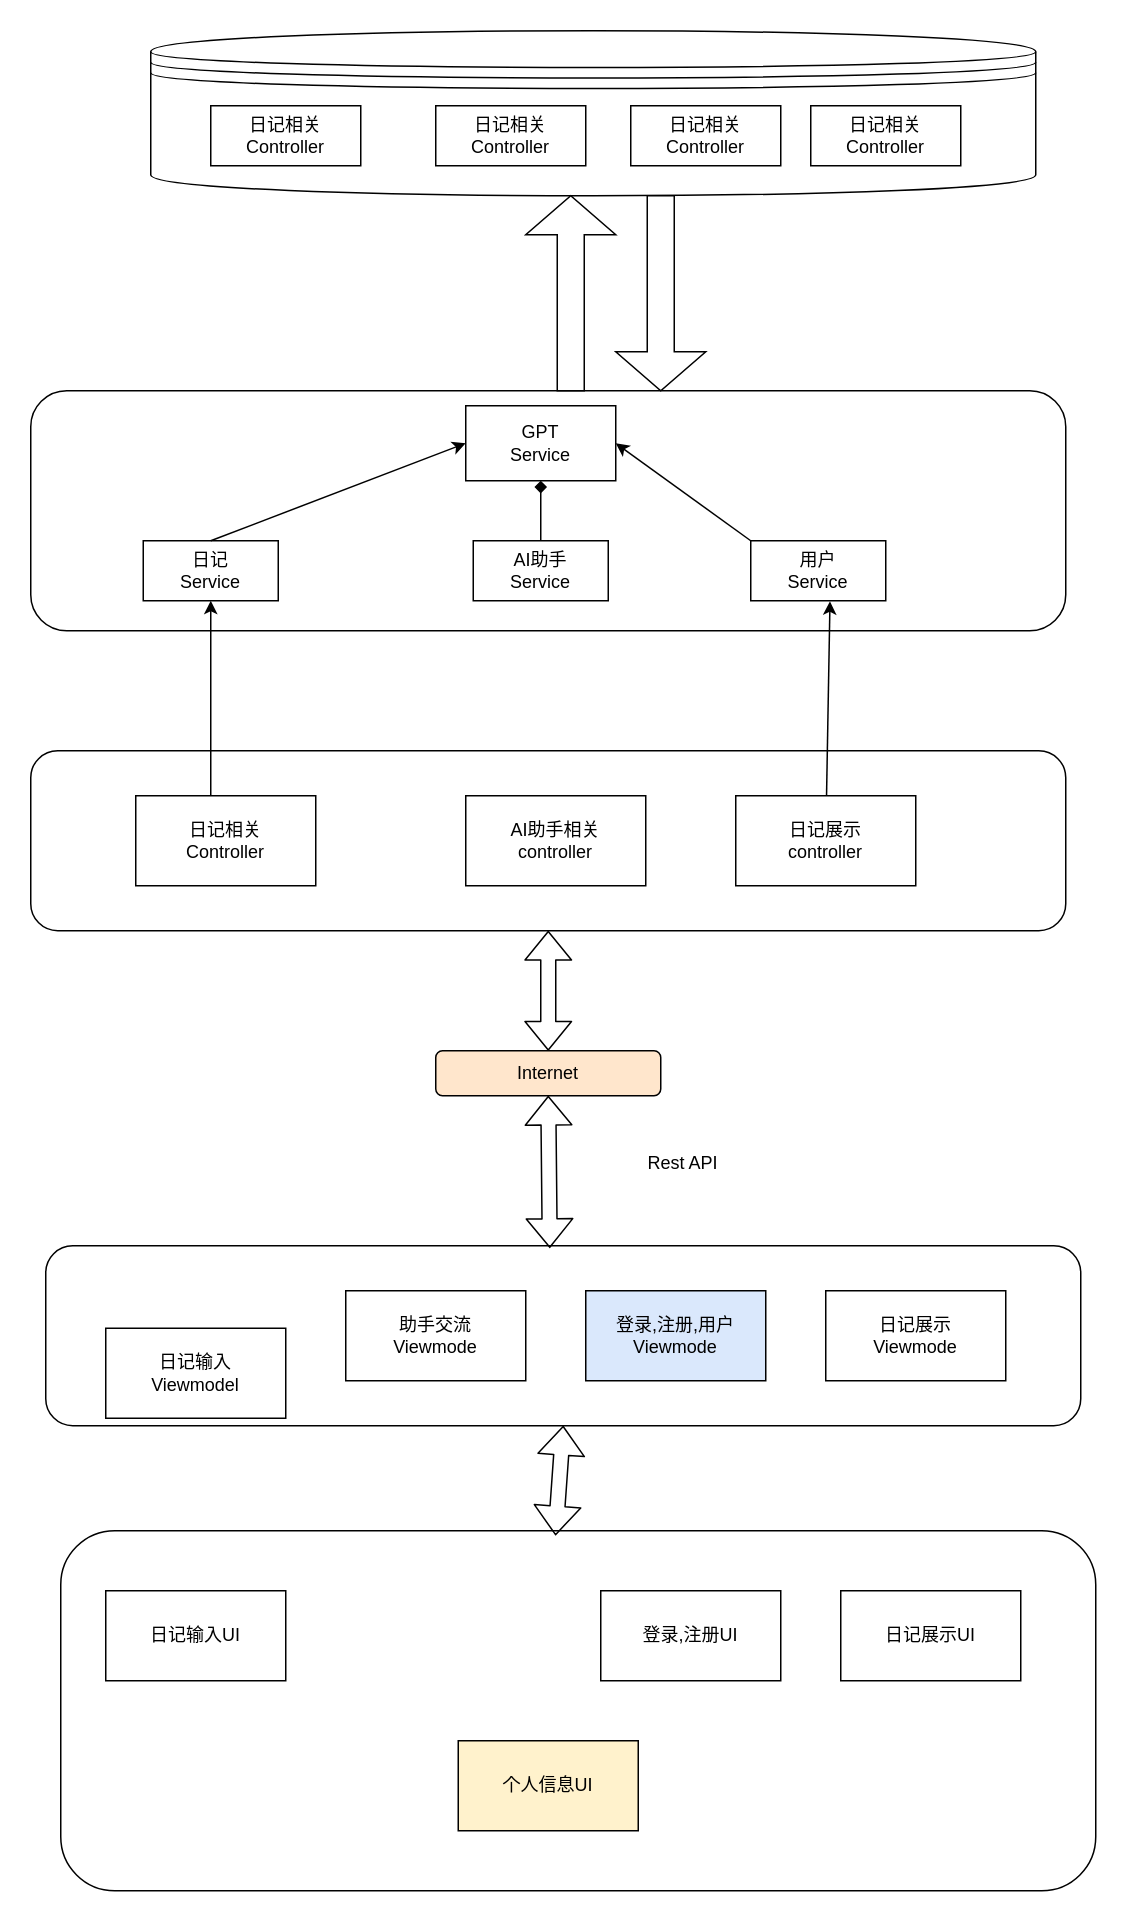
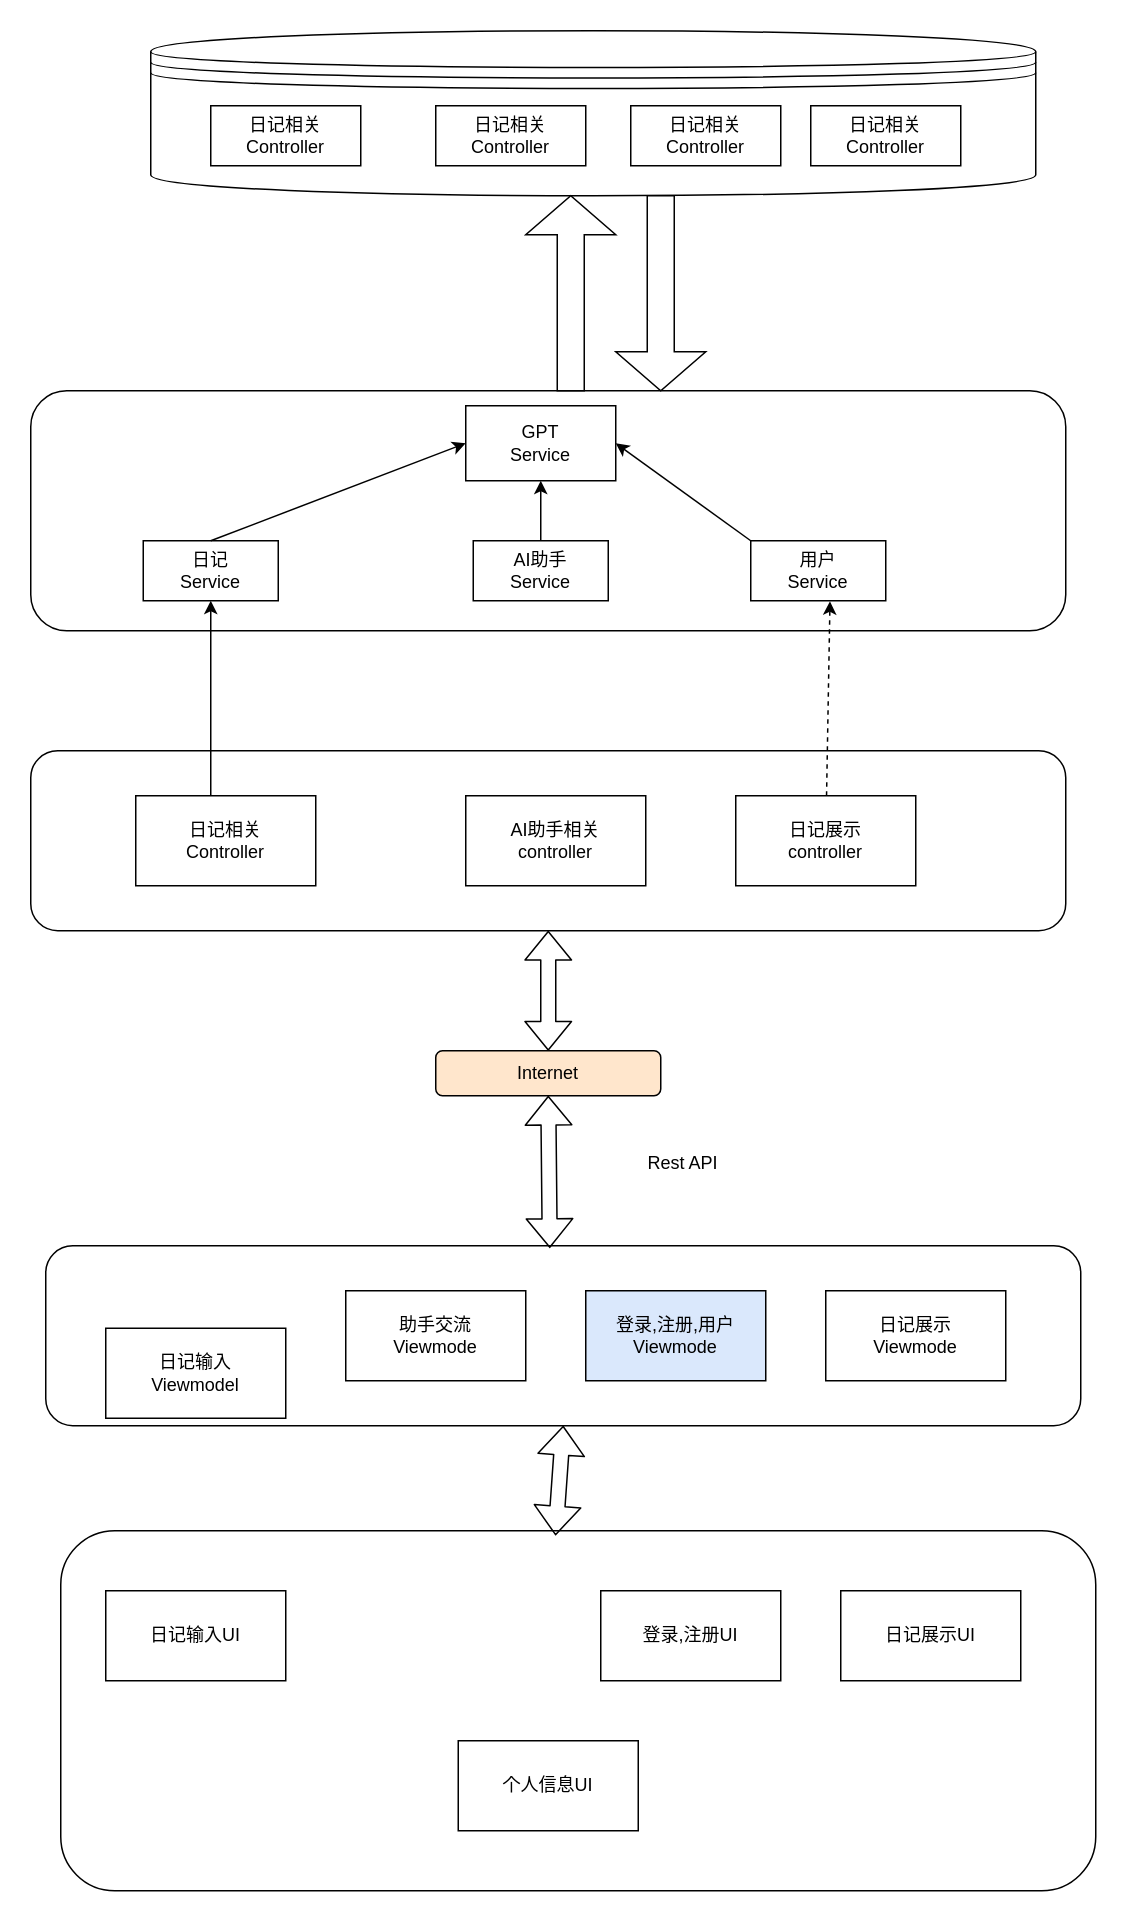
(541, 493) -> (541, 492)
(828, 704) -> (828, 704)
(548, 1786) -> (548, 1786)
